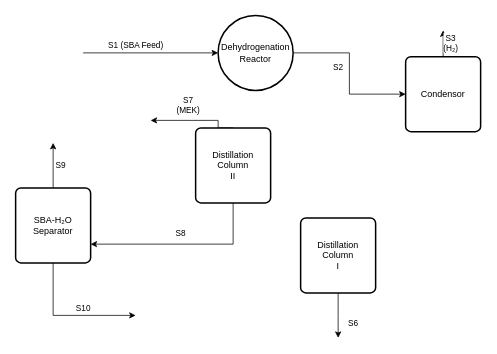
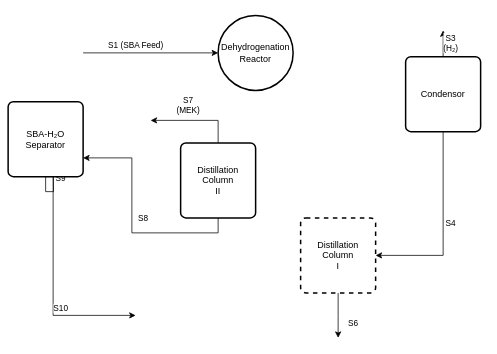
(349, 73) -> none
(233, 165) -> (218, 180)
(53, 225) -> (45, 139)
(338, 255) -> (338, 255)
none -> (413, 255)
